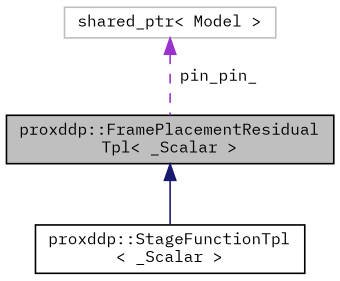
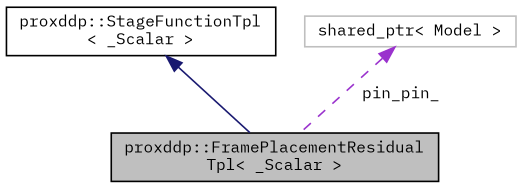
(170, 203) -> (214, 100)
